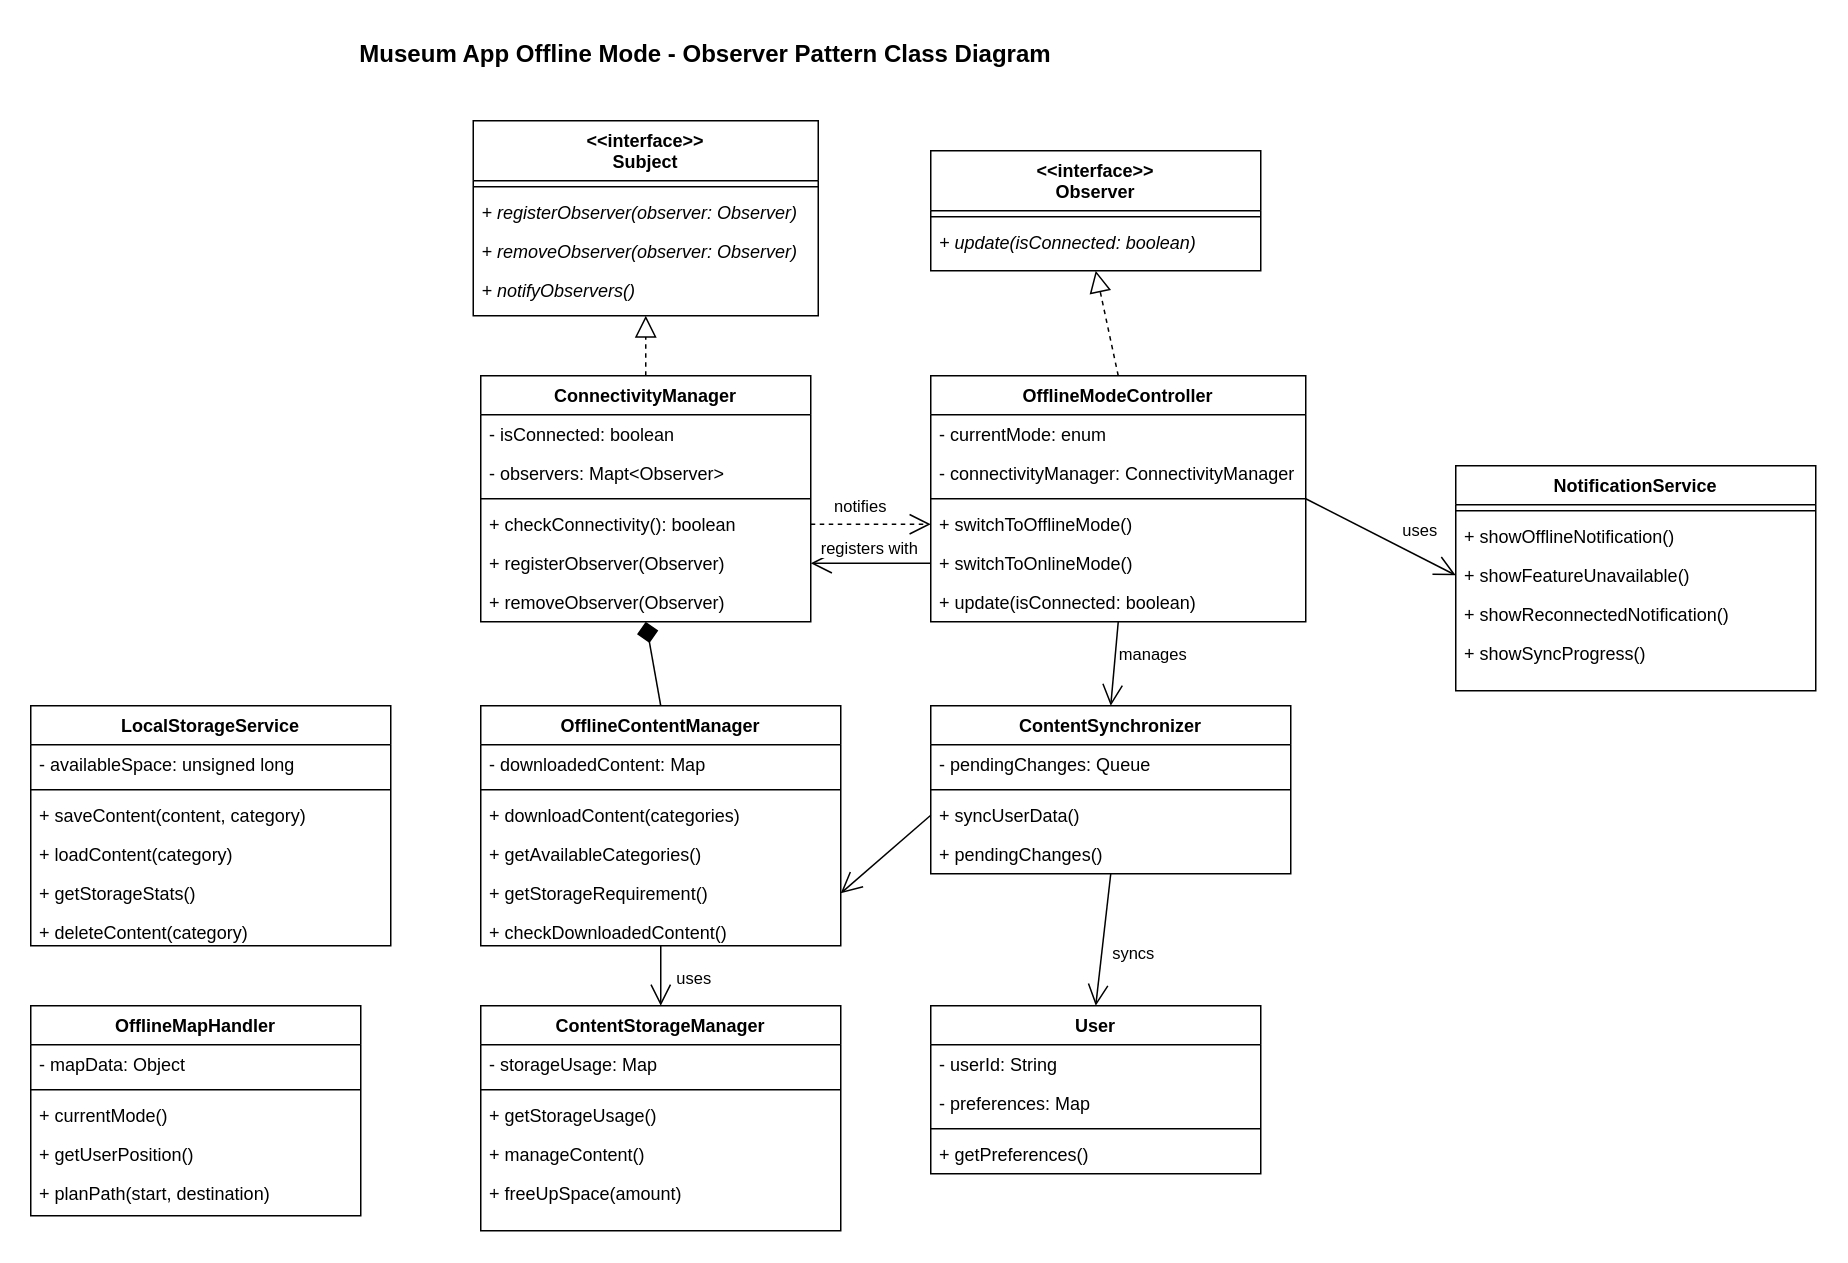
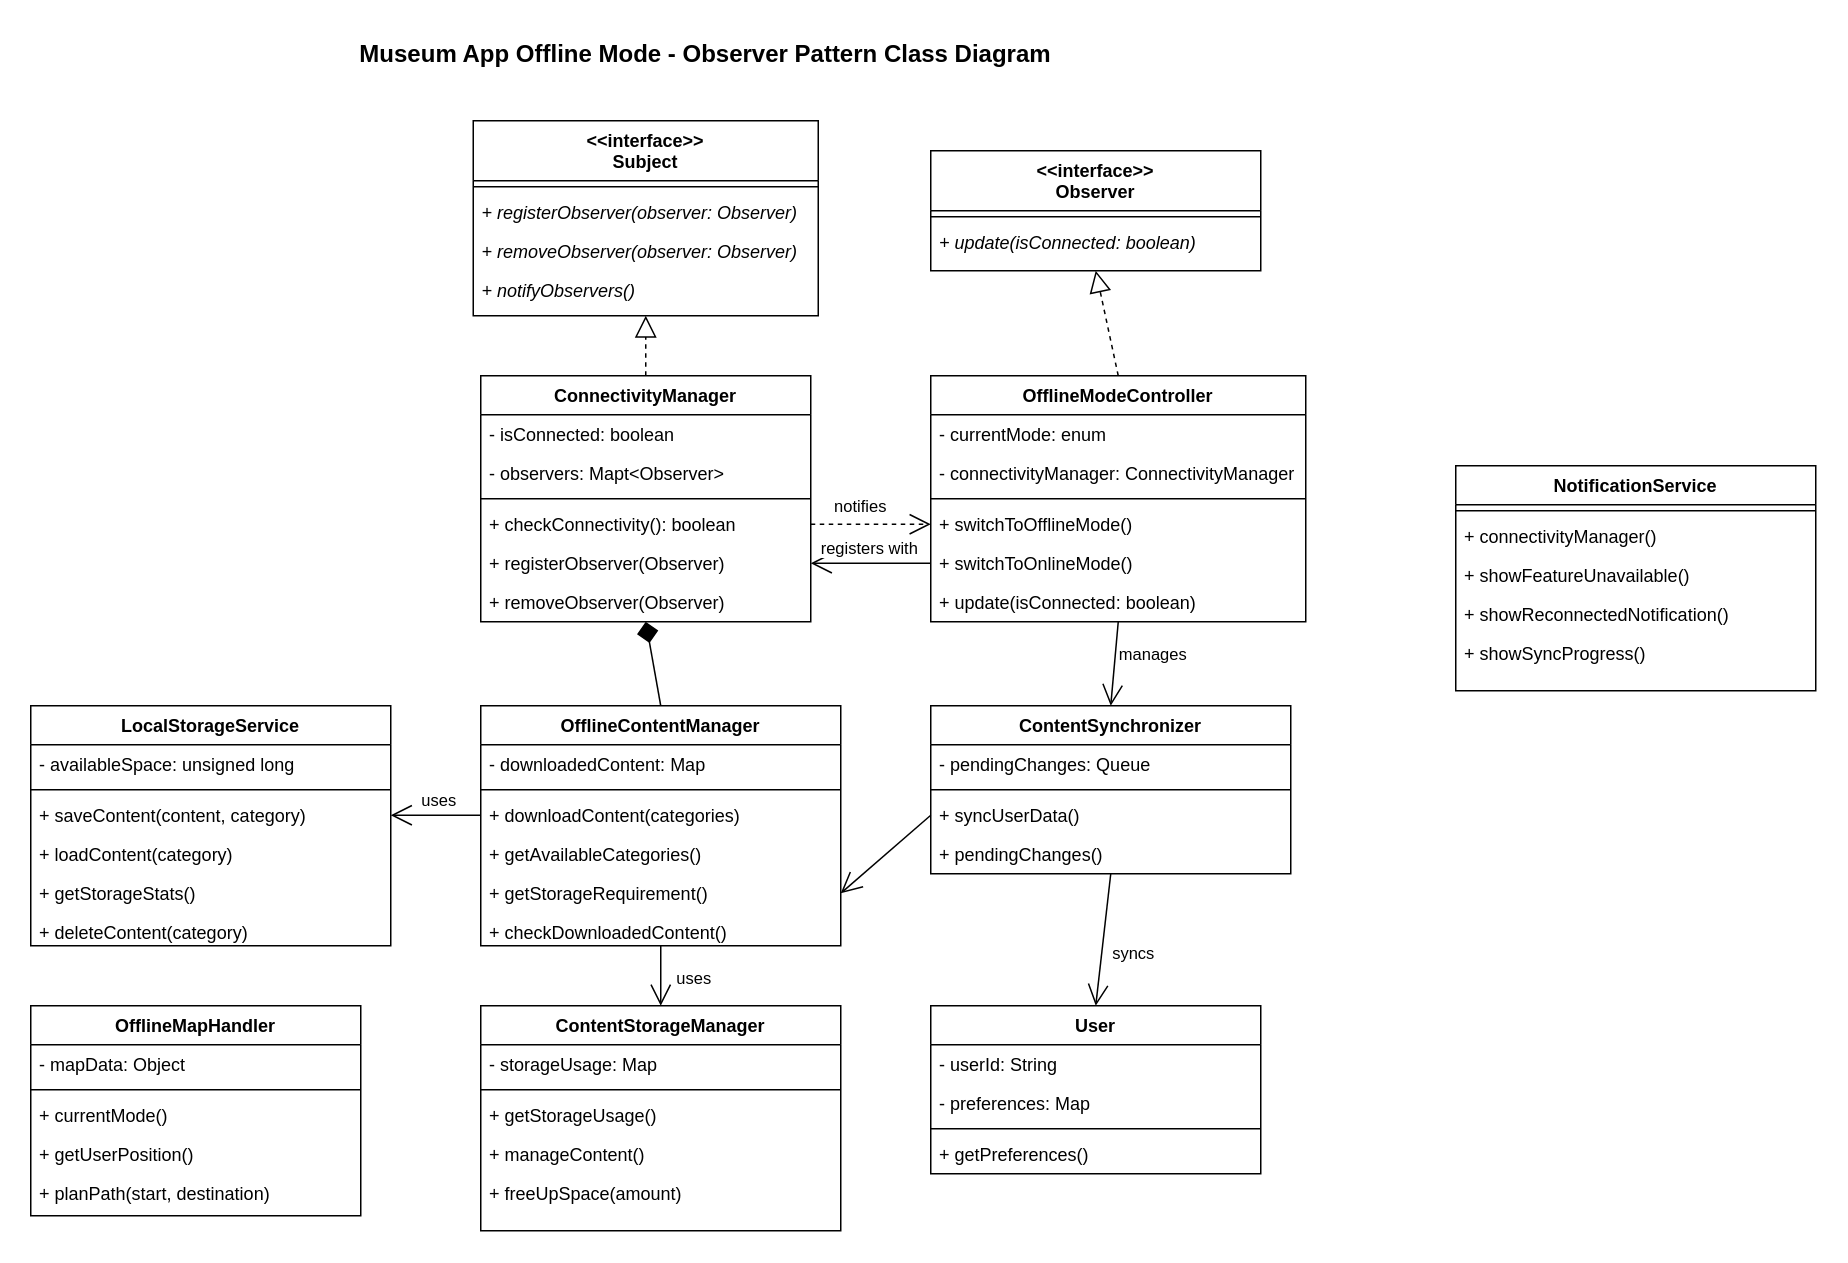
(1380, 536) -> none
(1586, 537) -> (1573, 537)
none -> (436, 815)
